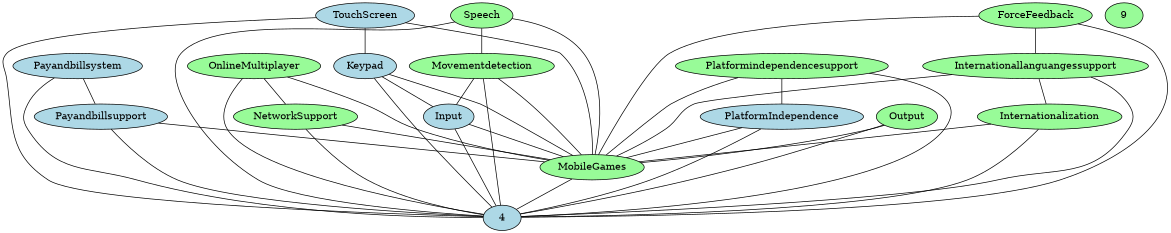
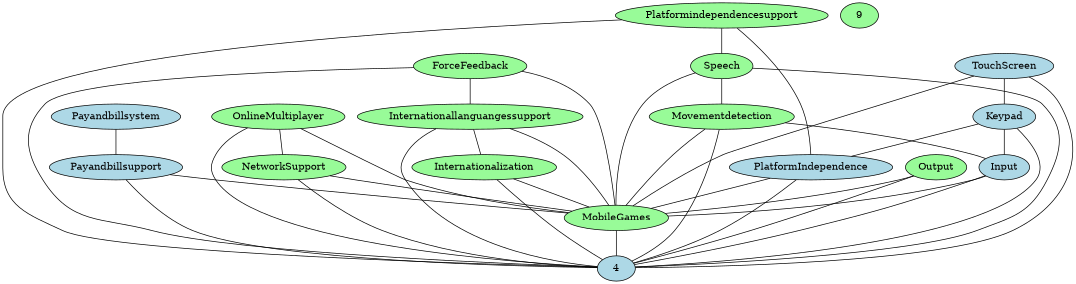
(480, 104) -> (921, 138)
(667, 107) -> (722, 41)
(215, 197) -> none
